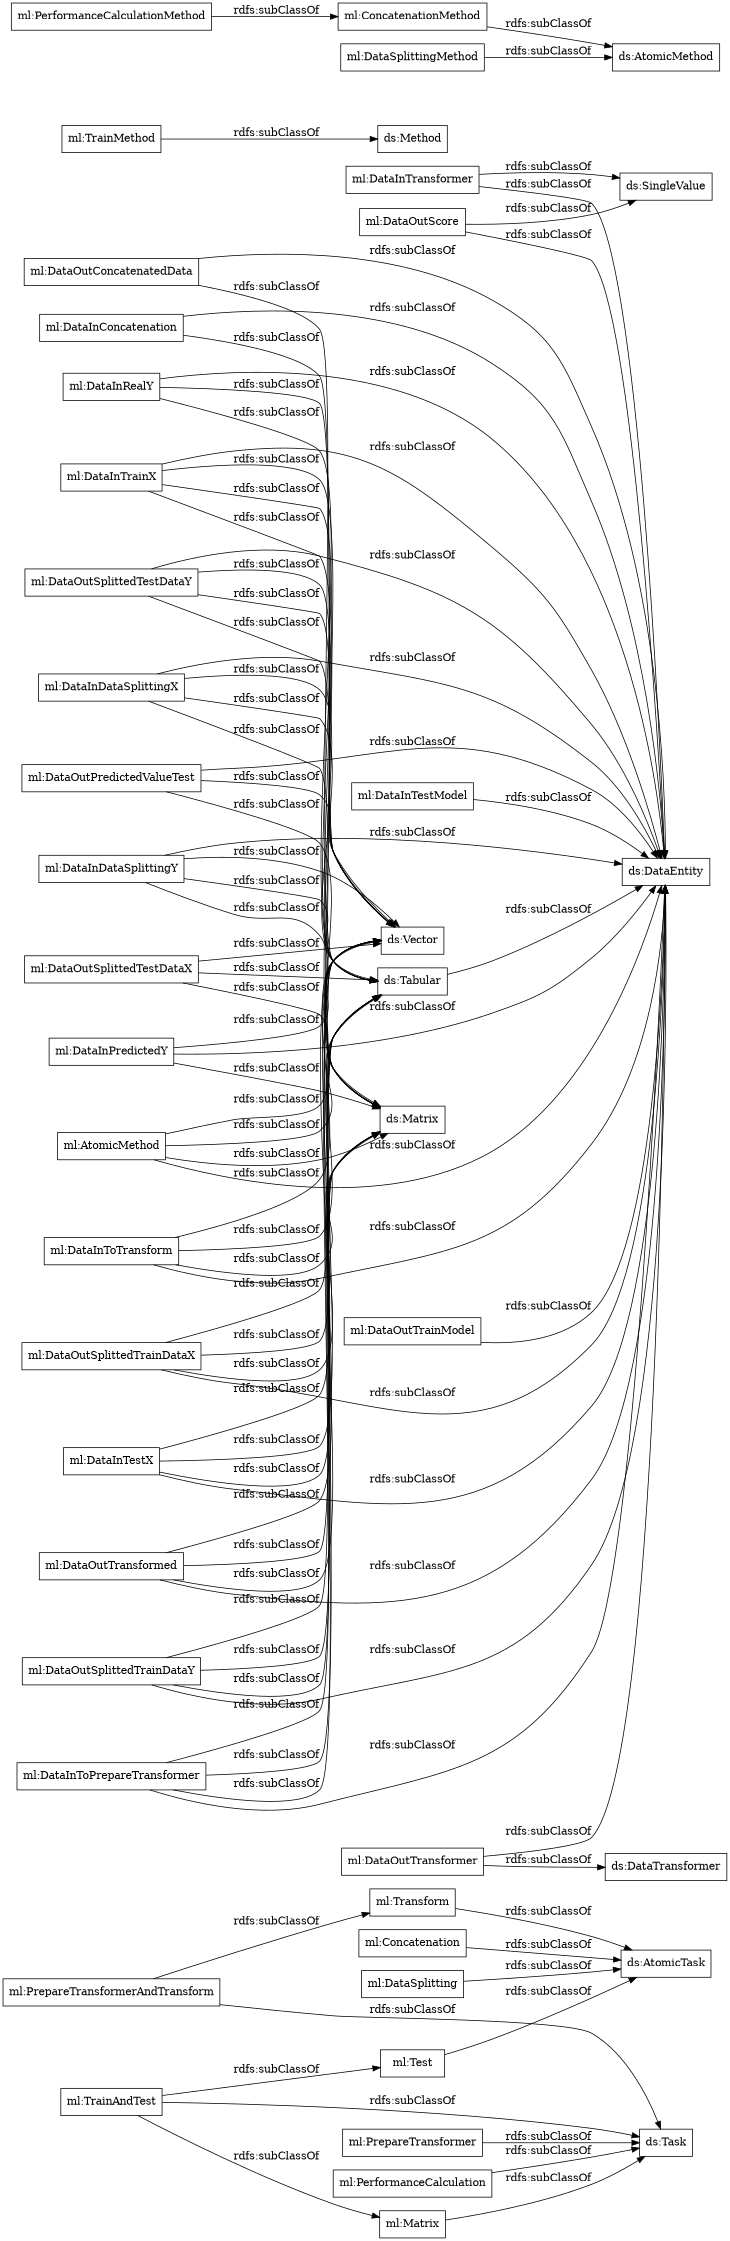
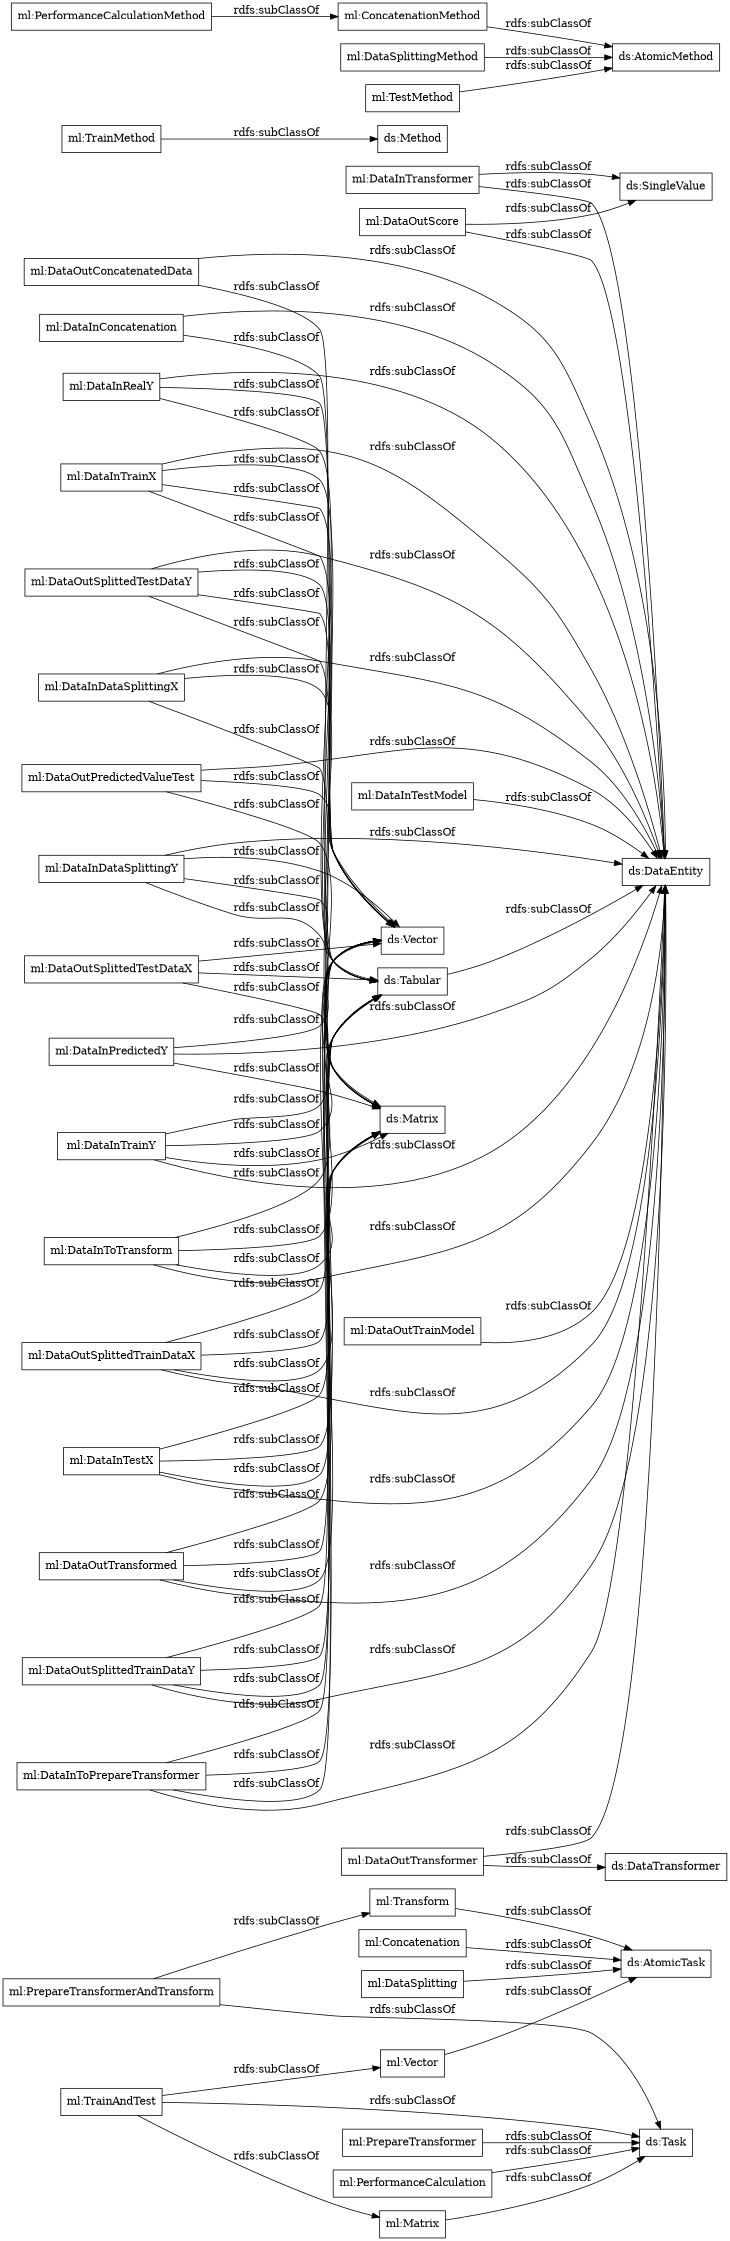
none -> (413, 98)
(320, 720) -> none
(111, 1146) -> (111, 1146)
(413, 2063) -> (413, 2063)
